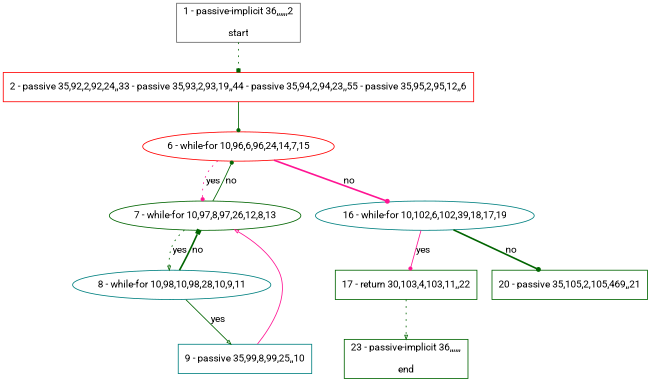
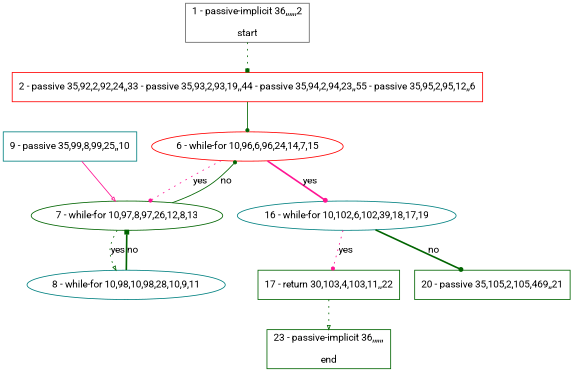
(349, 181) -> (310, 181)
(416, 249) -> (338, 249)
(207, 320) -> none
